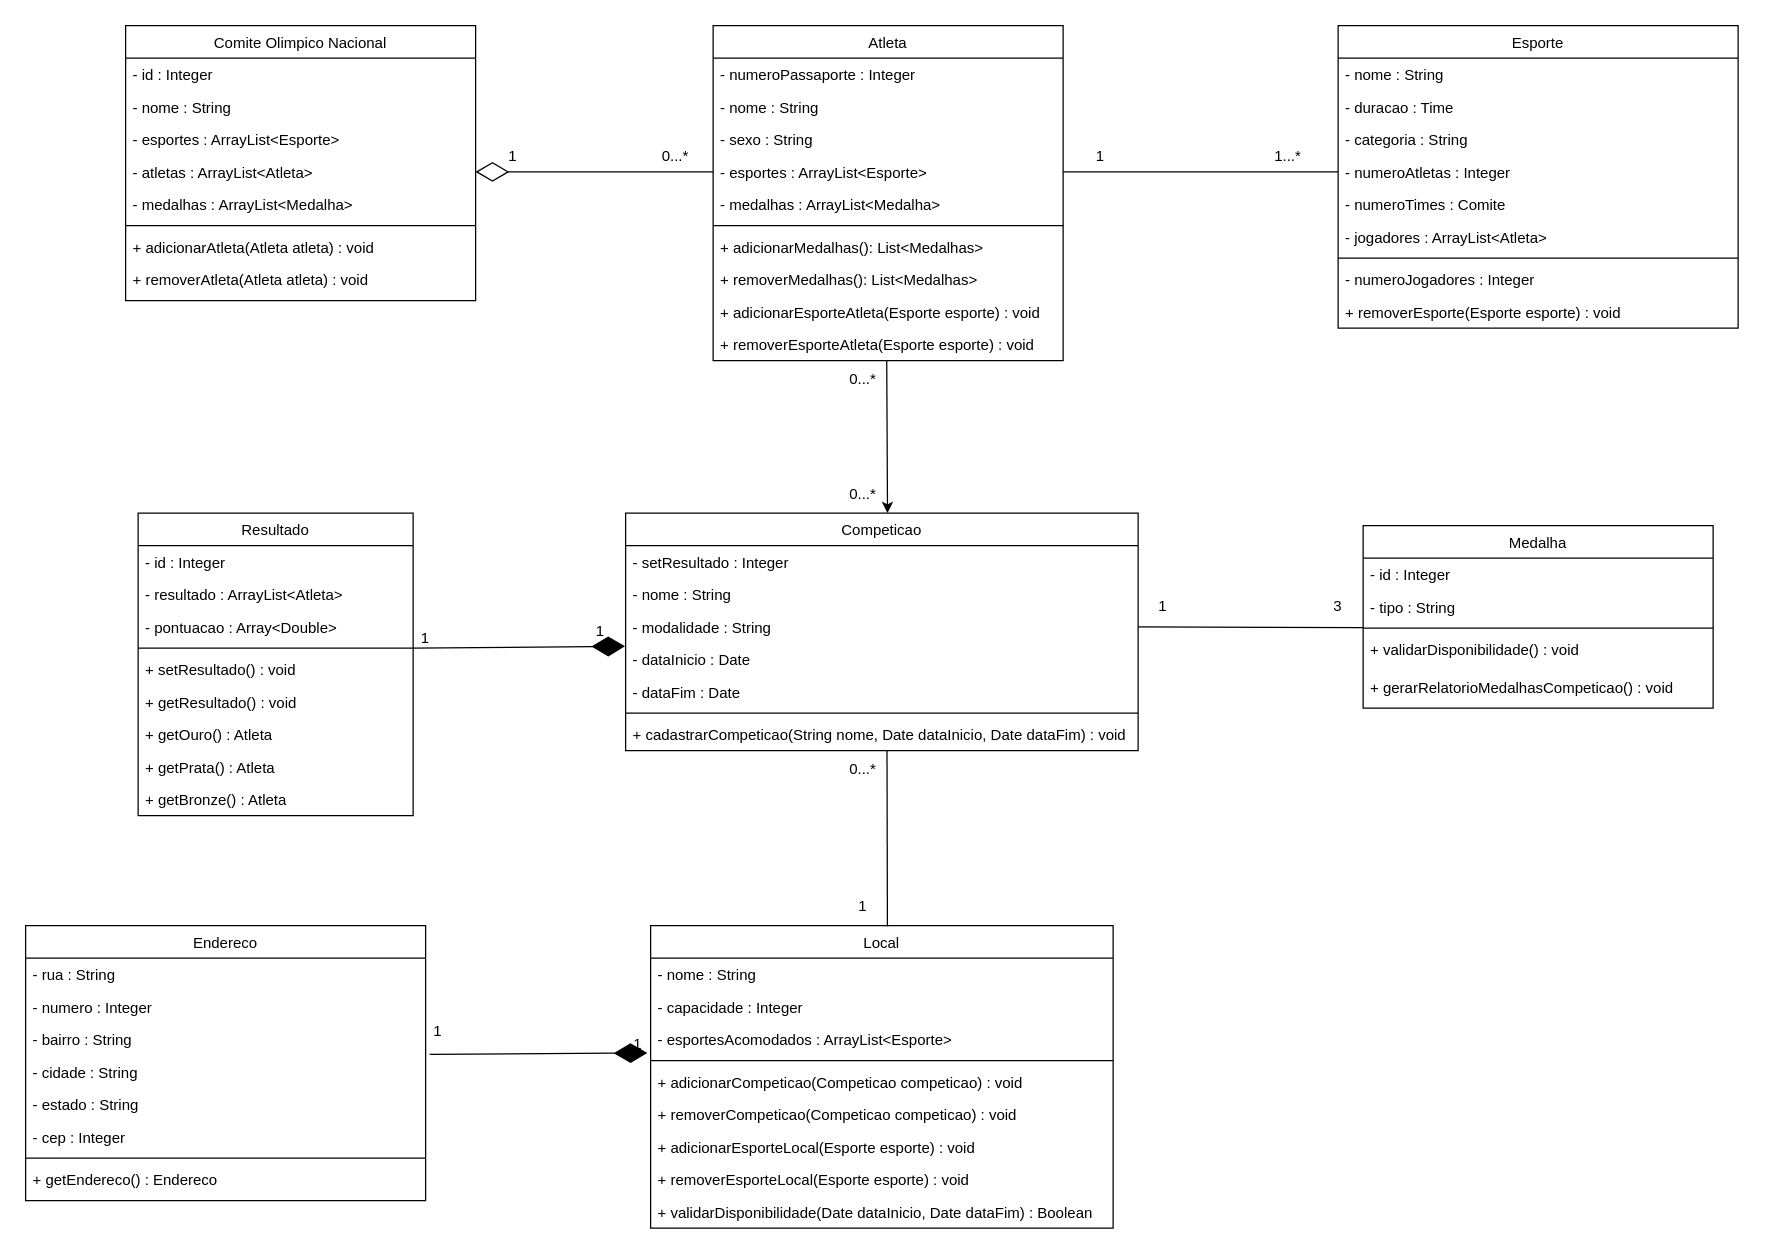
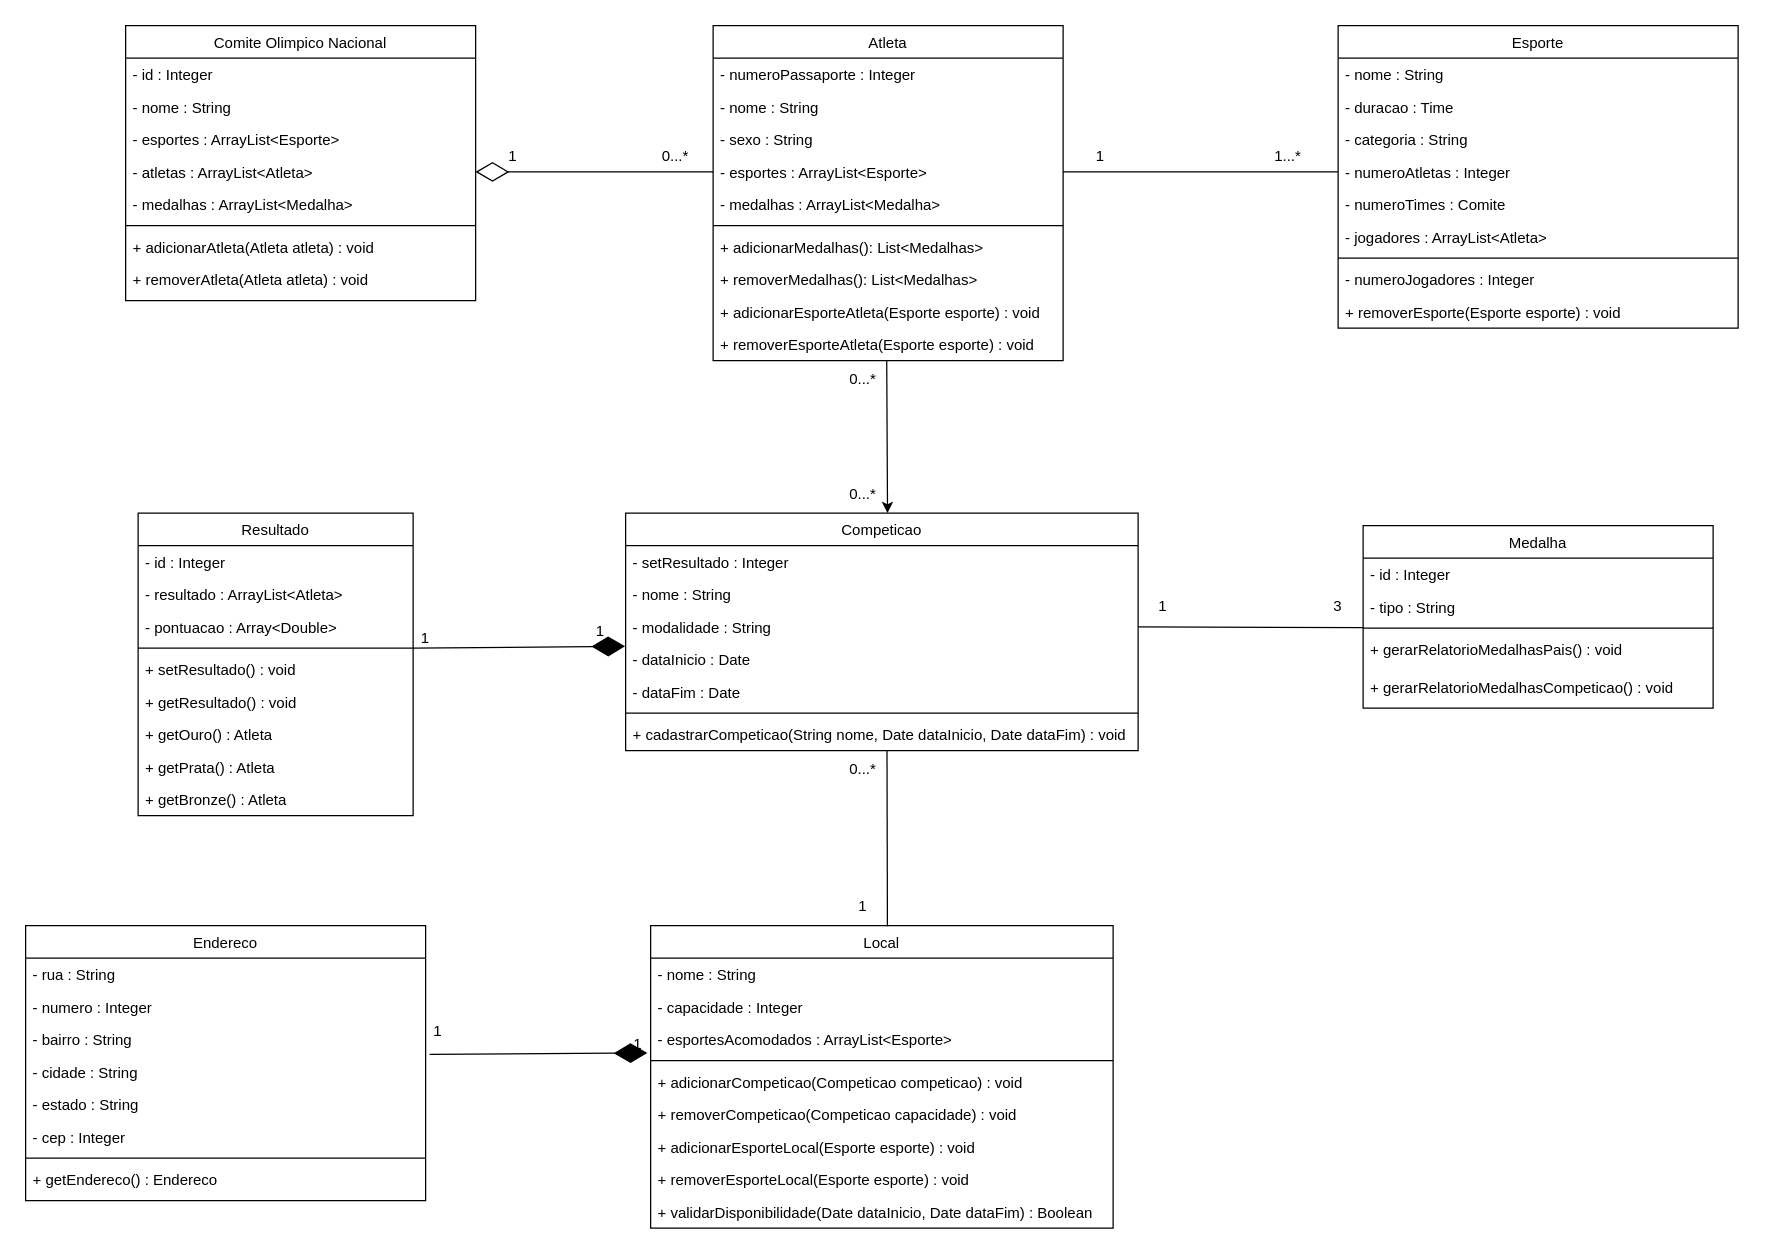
(1485, 650) -> (1508, 650)
(846, 1115) -> (846, 1115)
